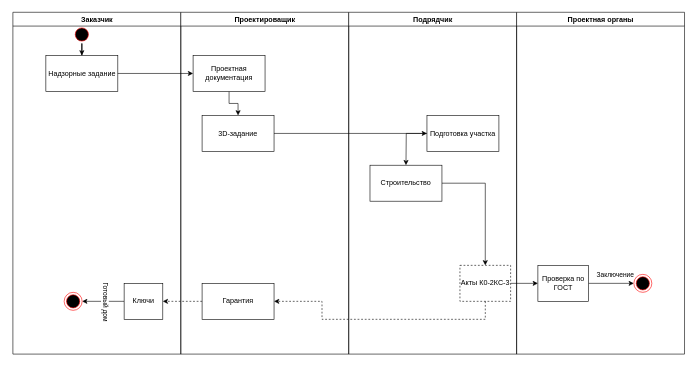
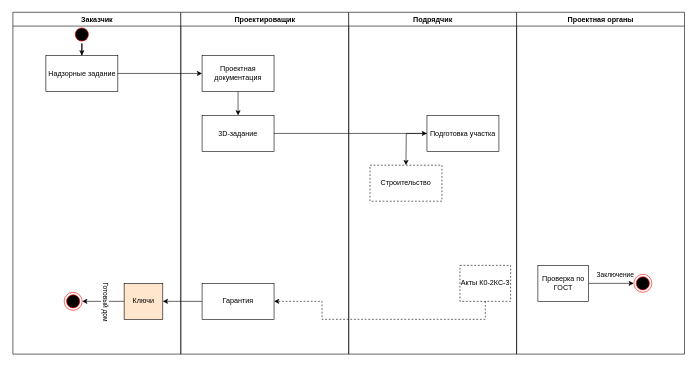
(229, 74) -> (238, 74)
(406, 183) -> (406, 183)
(485, 260) -> none
(522, 284) -> none
(143, 302) -> (143, 302)
(184, 302) -> (184, 302)
